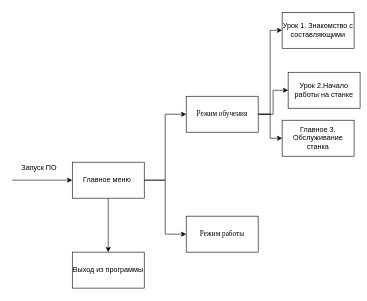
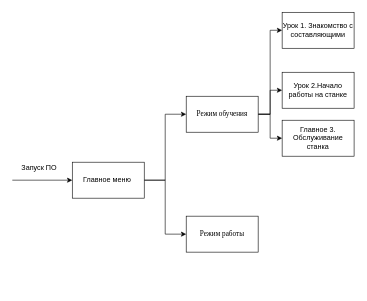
(324, 90) -> (318, 90)
(108, 246) -> none
(108, 270) -> none
